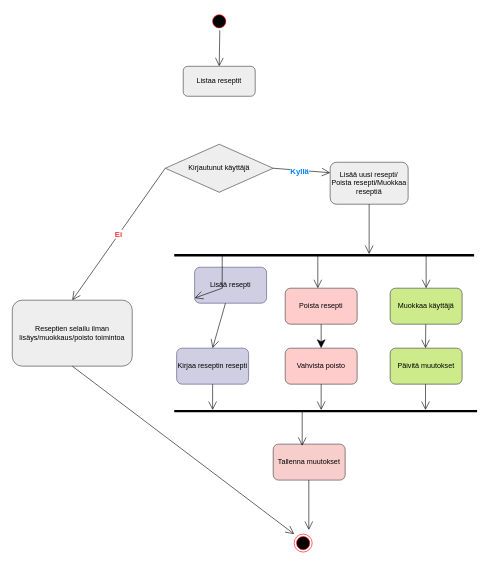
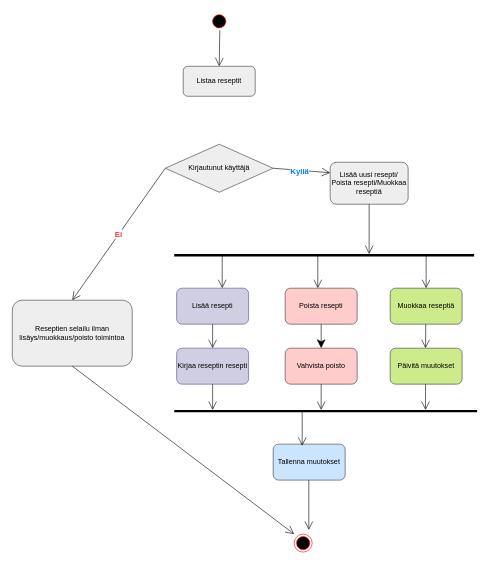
(231, 285) -> (213, 306)
(426, 306) -> (426, 306)
(309, 462) -> (309, 462)
